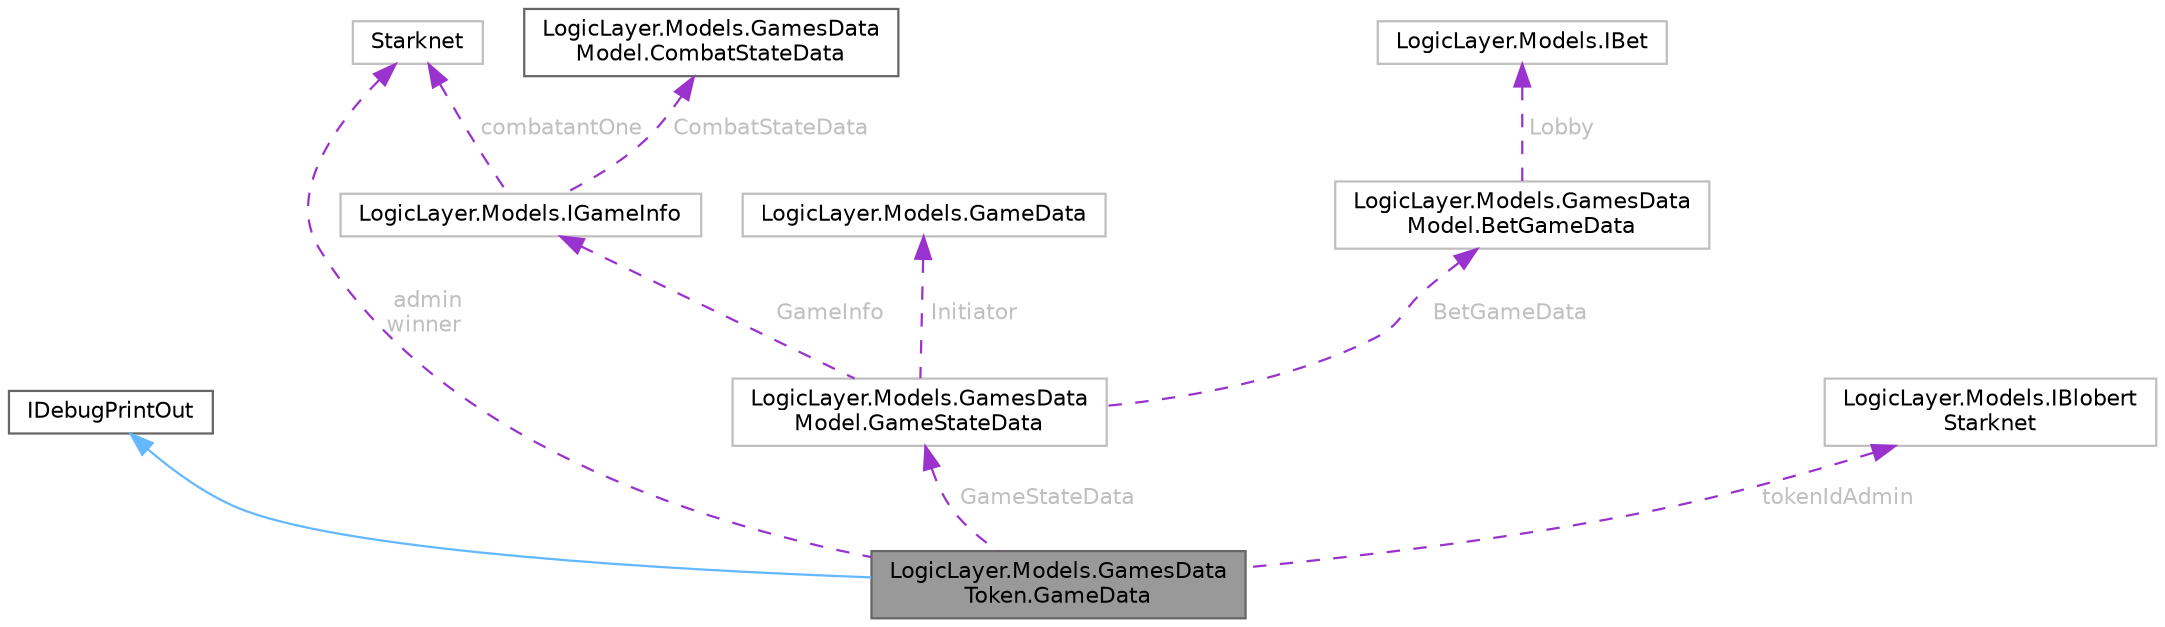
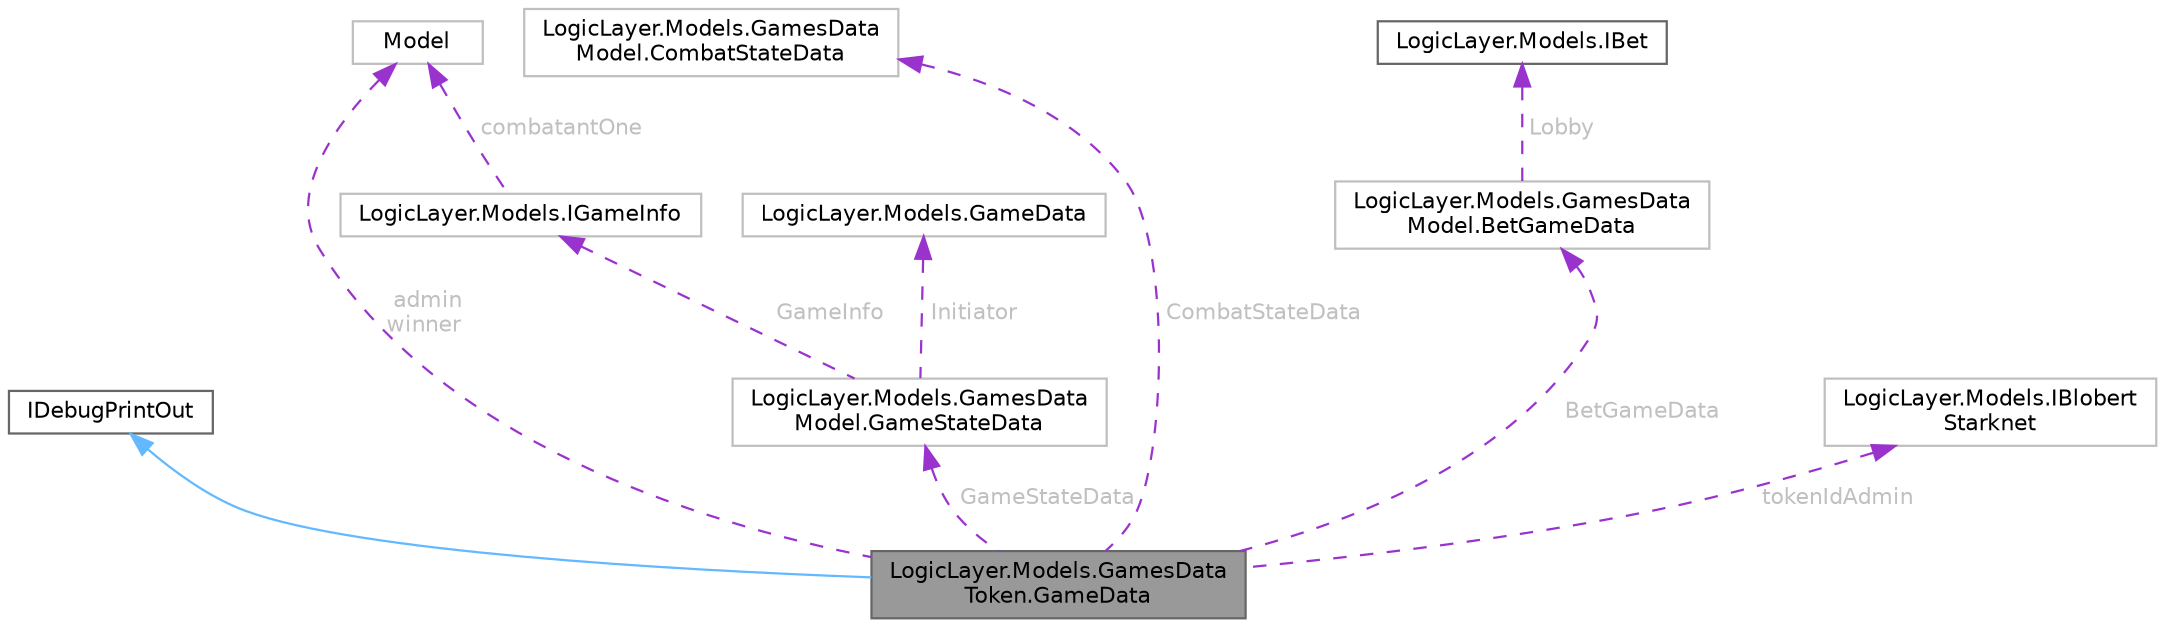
(418, 43) -> (418, 43)
(711, 43) -> (711, 43)
(1522, 43) -> (1522, 43)
(630, 153) -> (1151, 251)
(1299, 368) -> (1468, 455)
